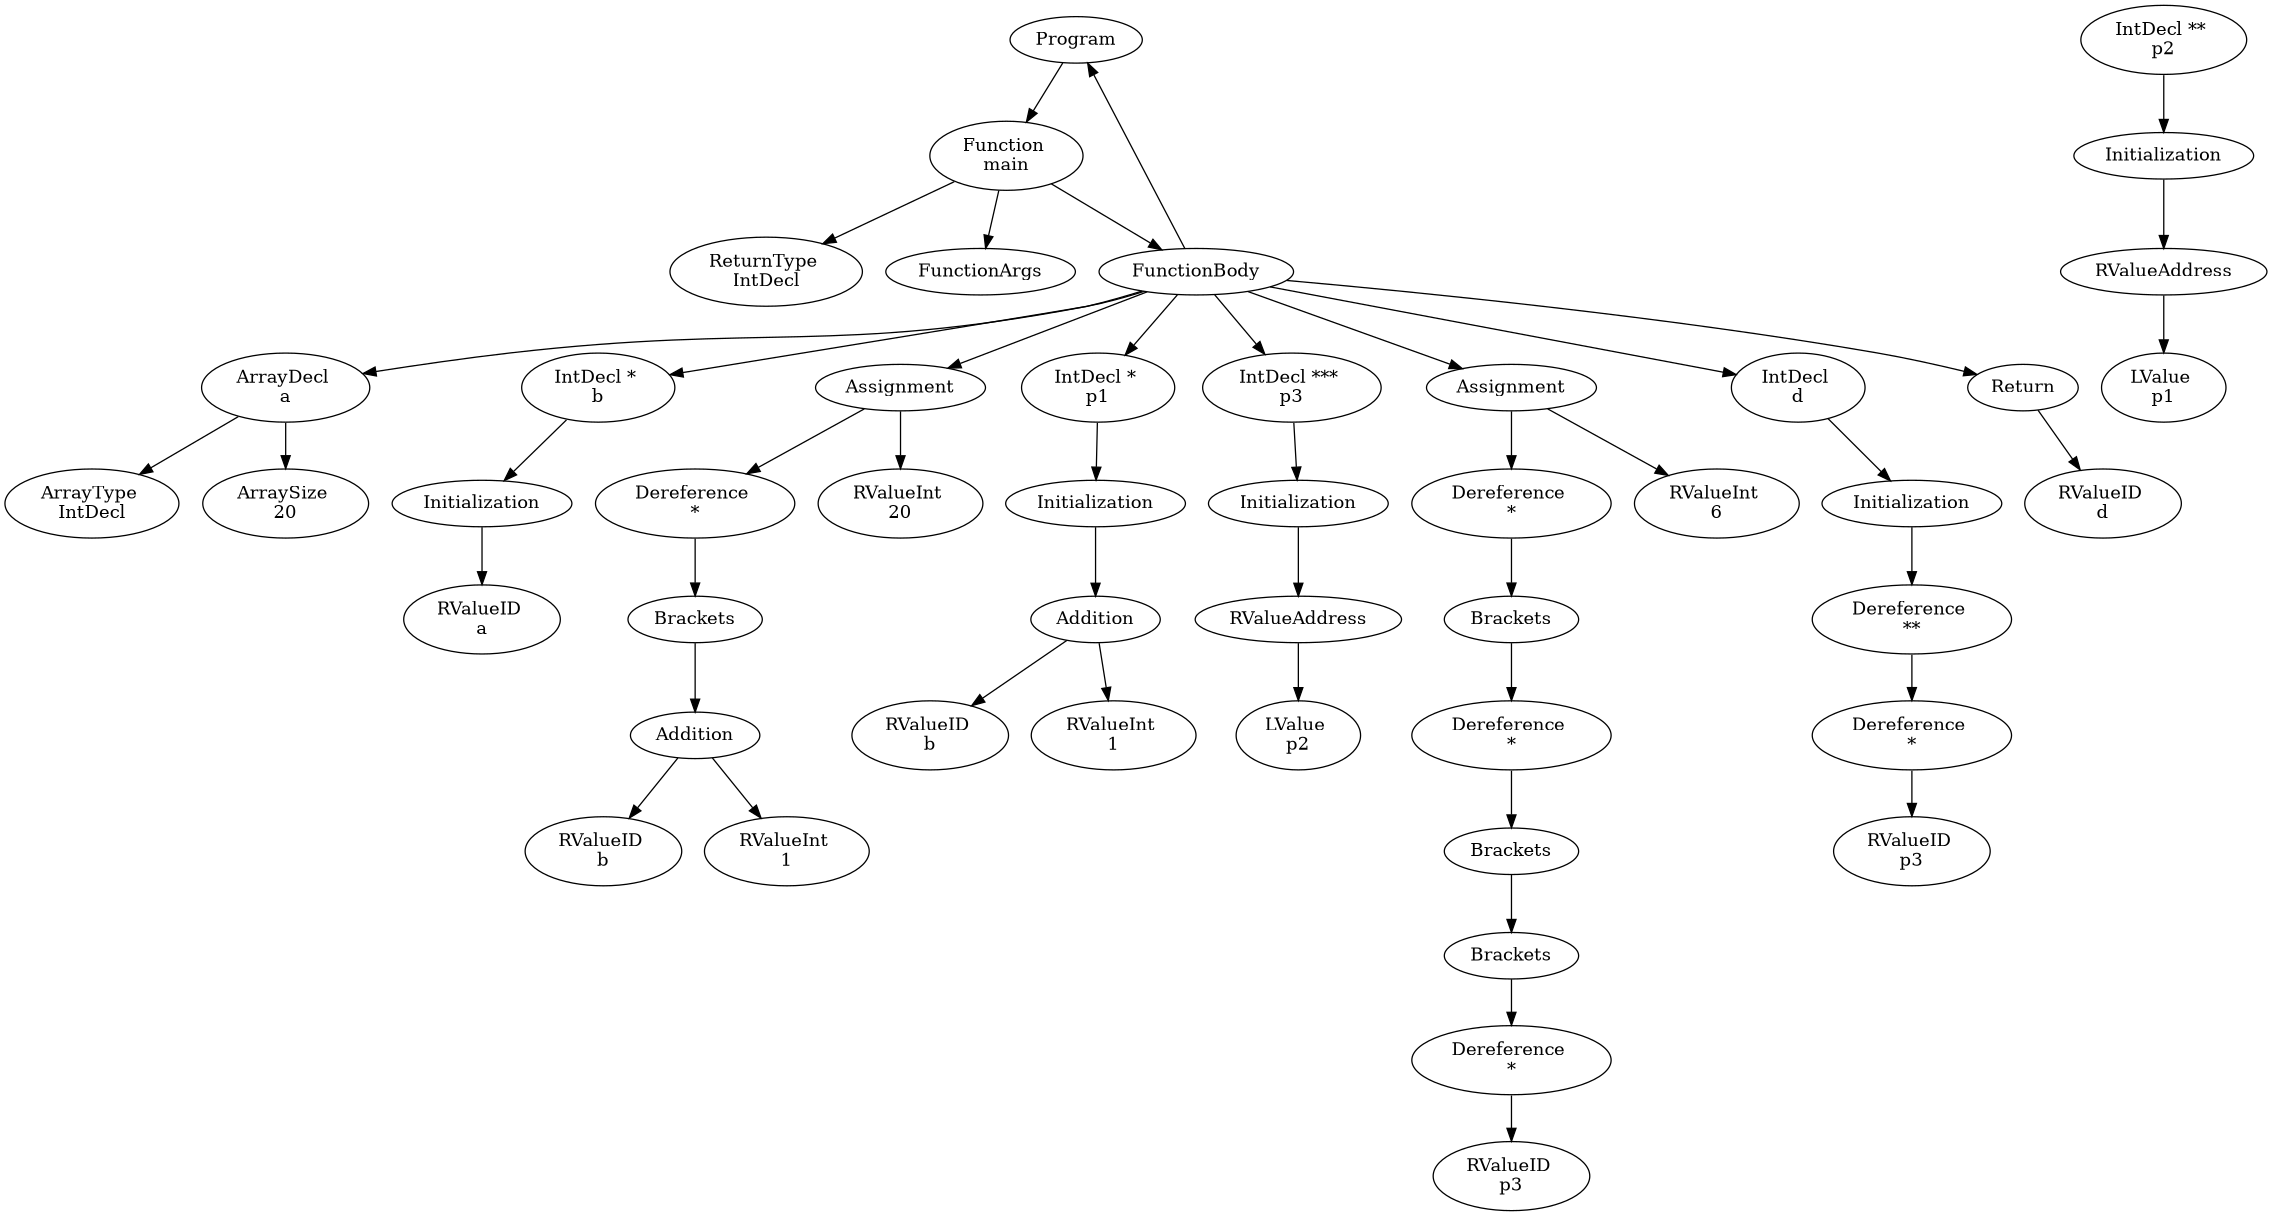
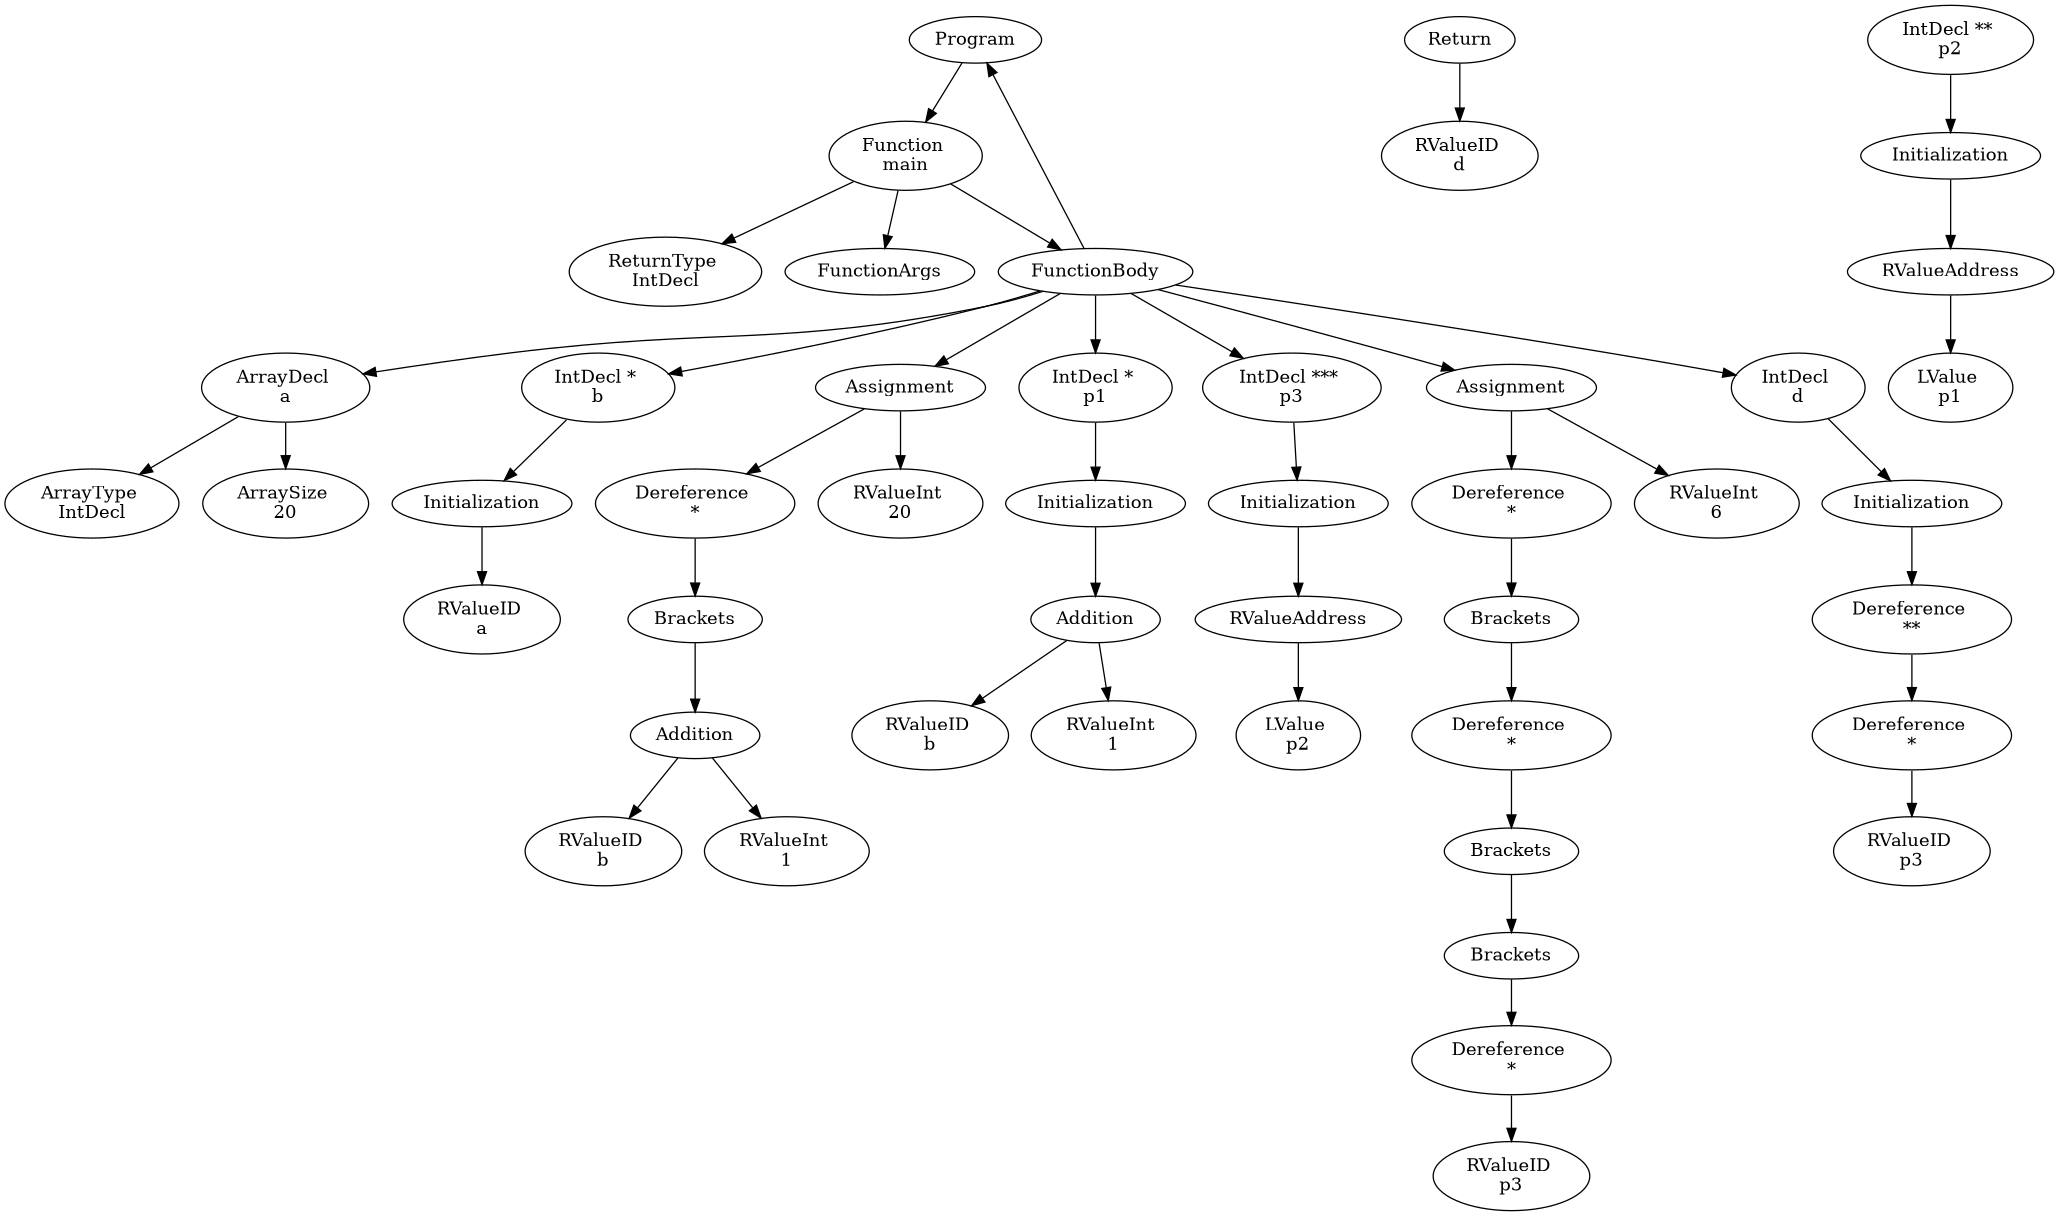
(1627, 316) -> none
